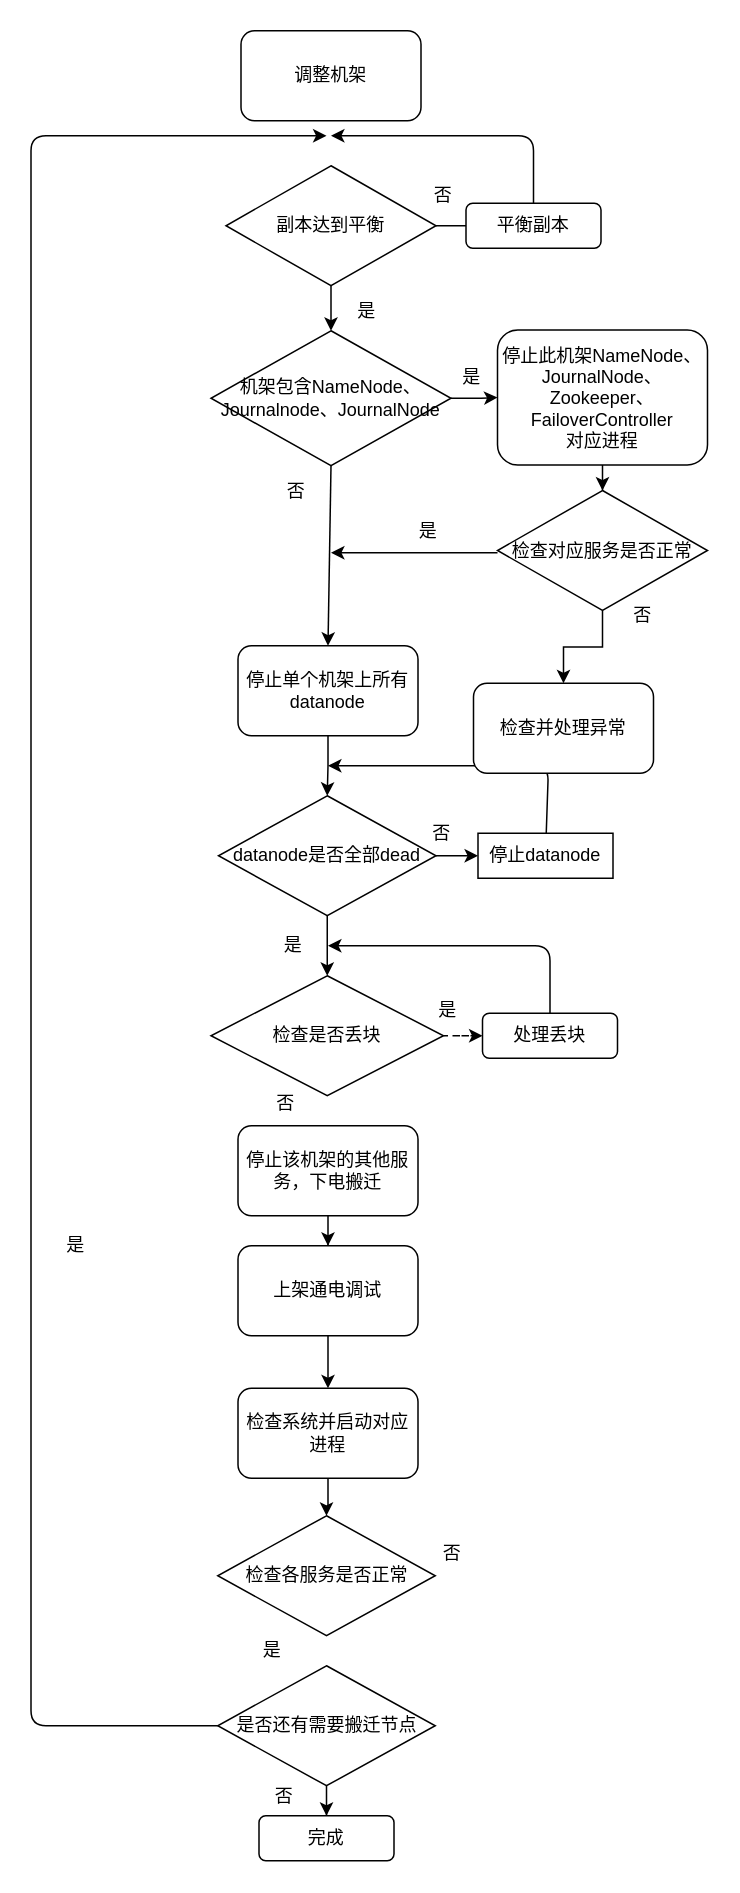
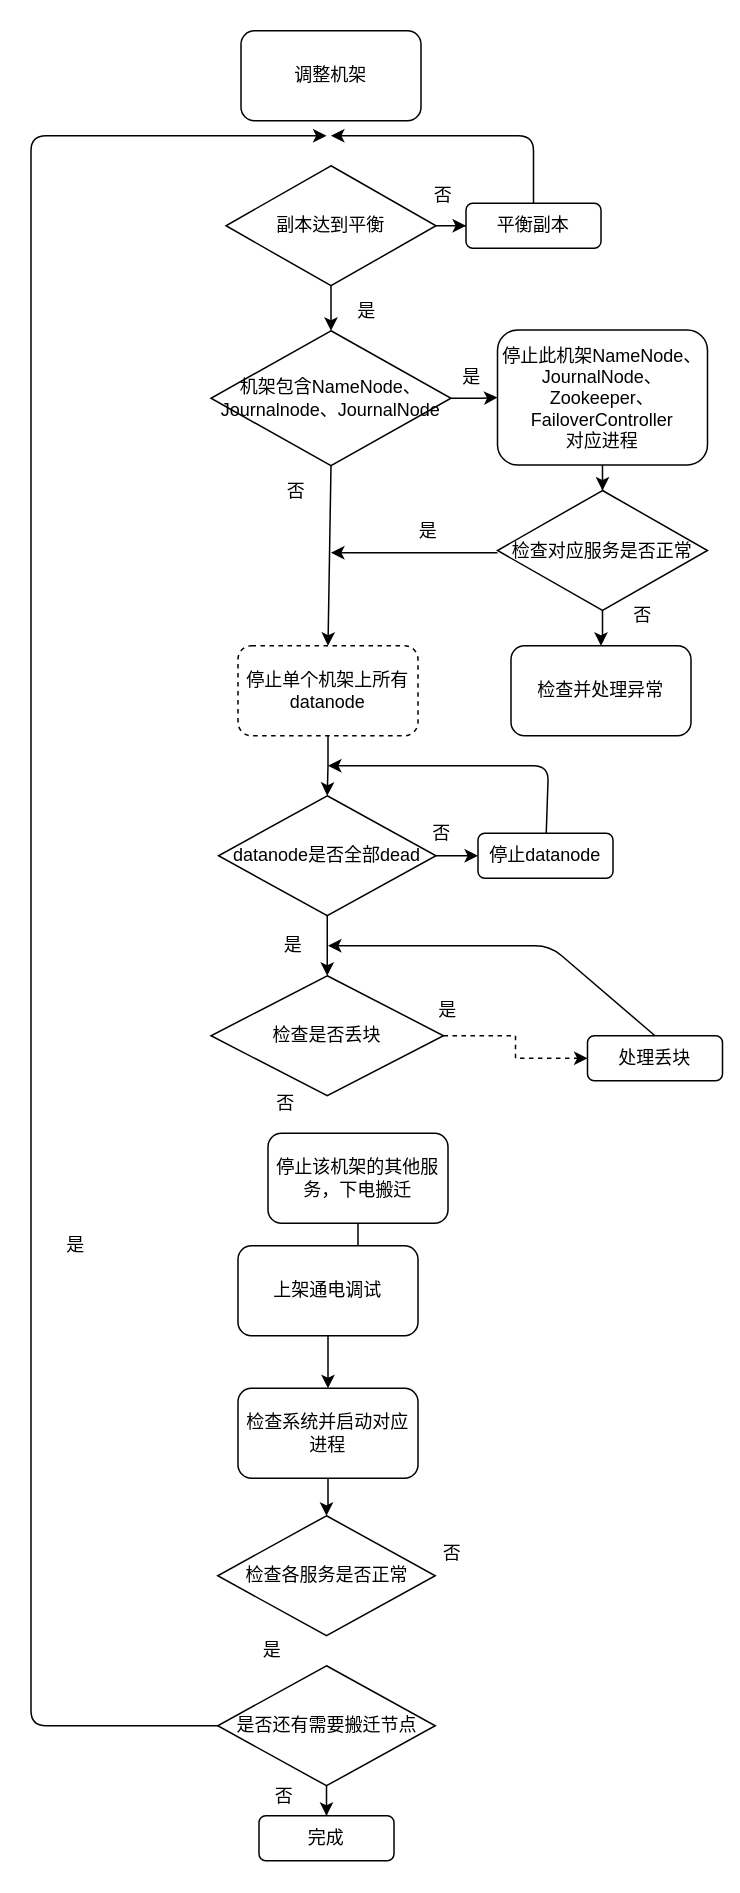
(458, 226) -> (454, 226)
(328, 691) -> (328, 691)
(563, 728) -> (601, 691)
(545, 856) -> (545, 856)
(550, 1036) -> (655, 1058)
(328, 1171) -> (358, 1178)
